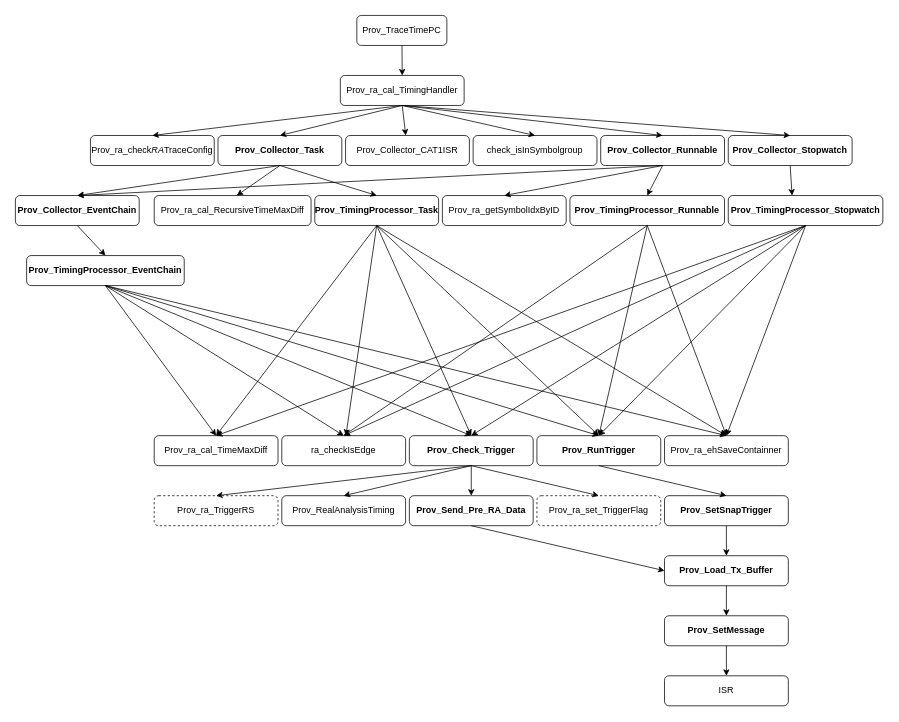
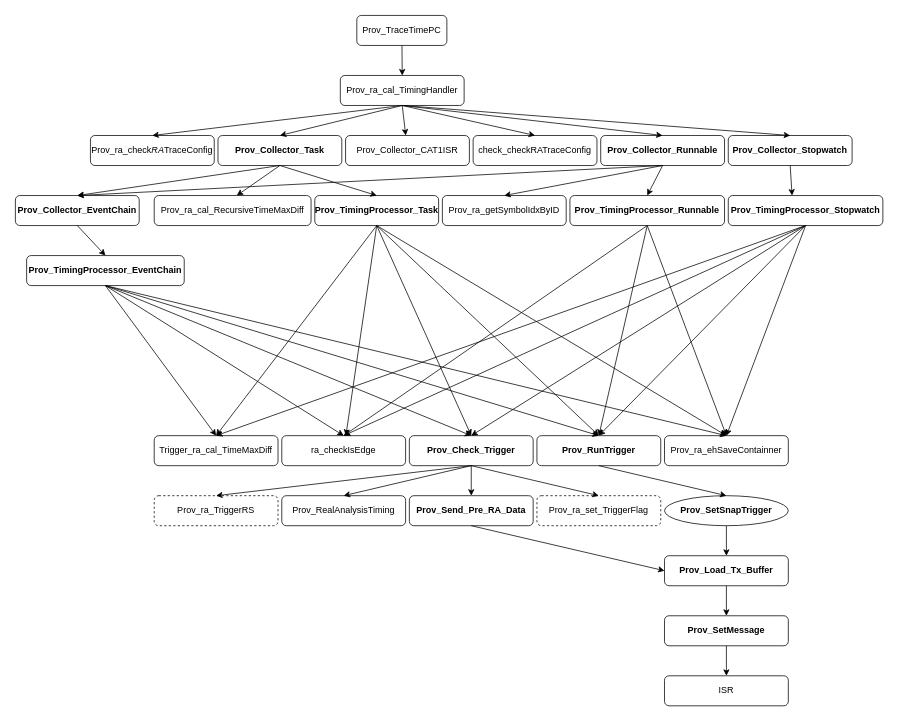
(535, 150) -> (535, 150)
(216, 450) -> (216, 450)
(726, 510) -> (726, 510)
